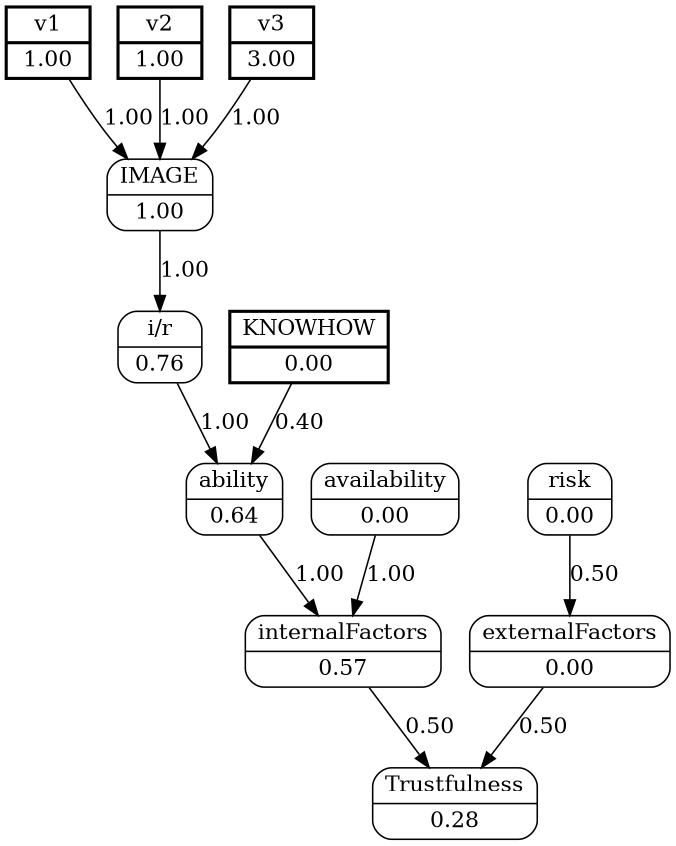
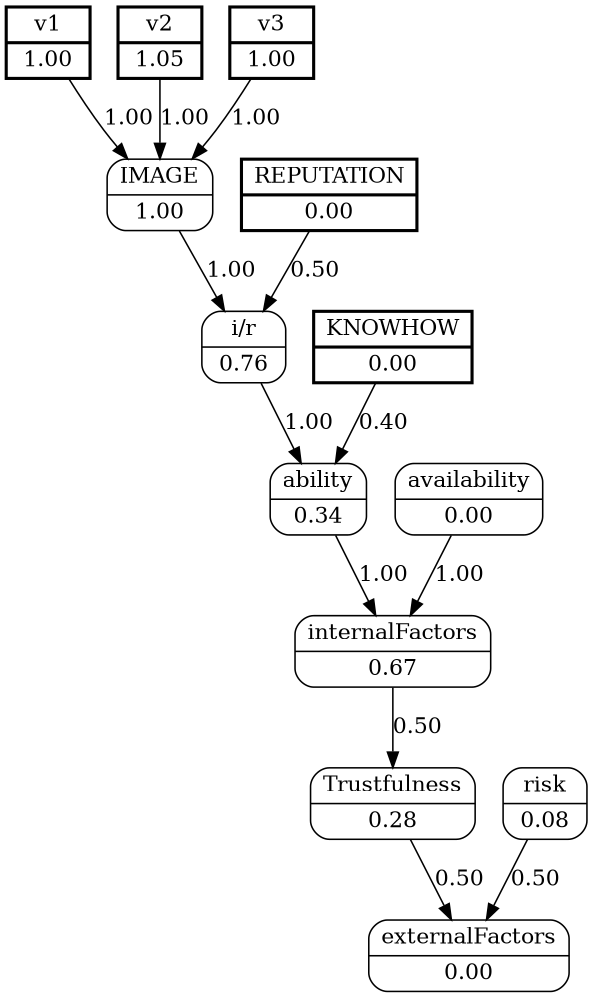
(160, 60) -> (160, 60)
(272, 60) -> (272, 60)
none -> (329, 195)
(234, 516) -> (318, 516)
(570, 516) -> (545, 821)
(343, 668) -> (393, 668)
(517, 721) -> (427, 873)
